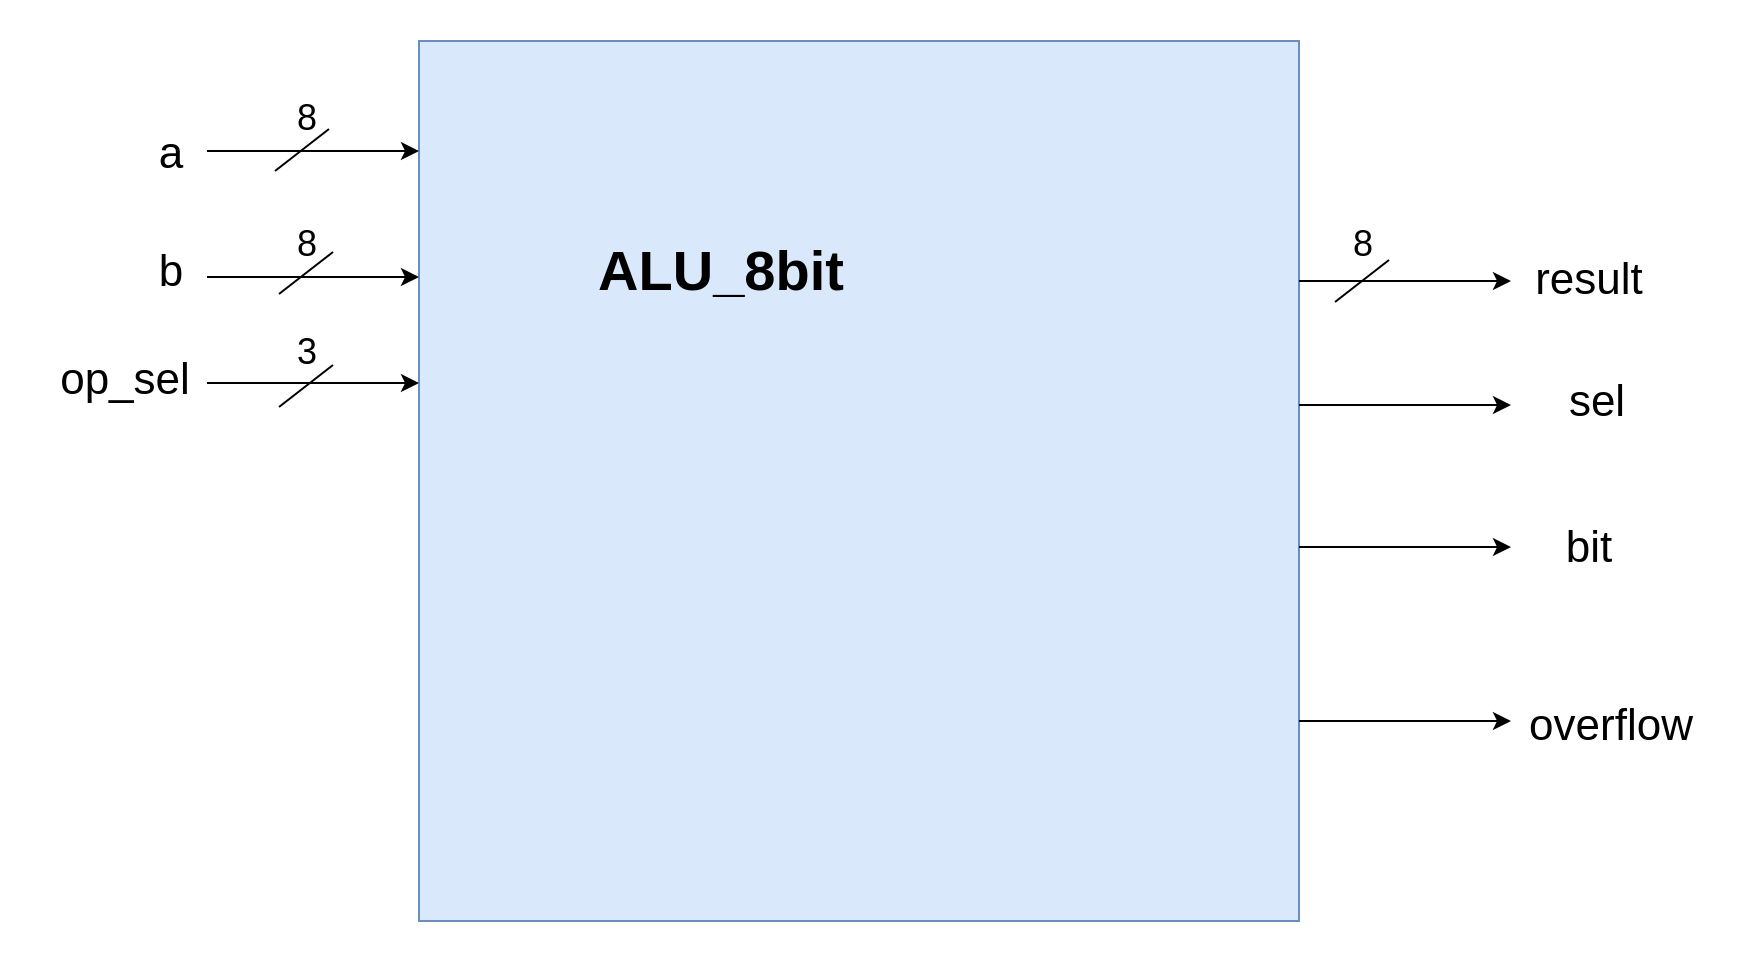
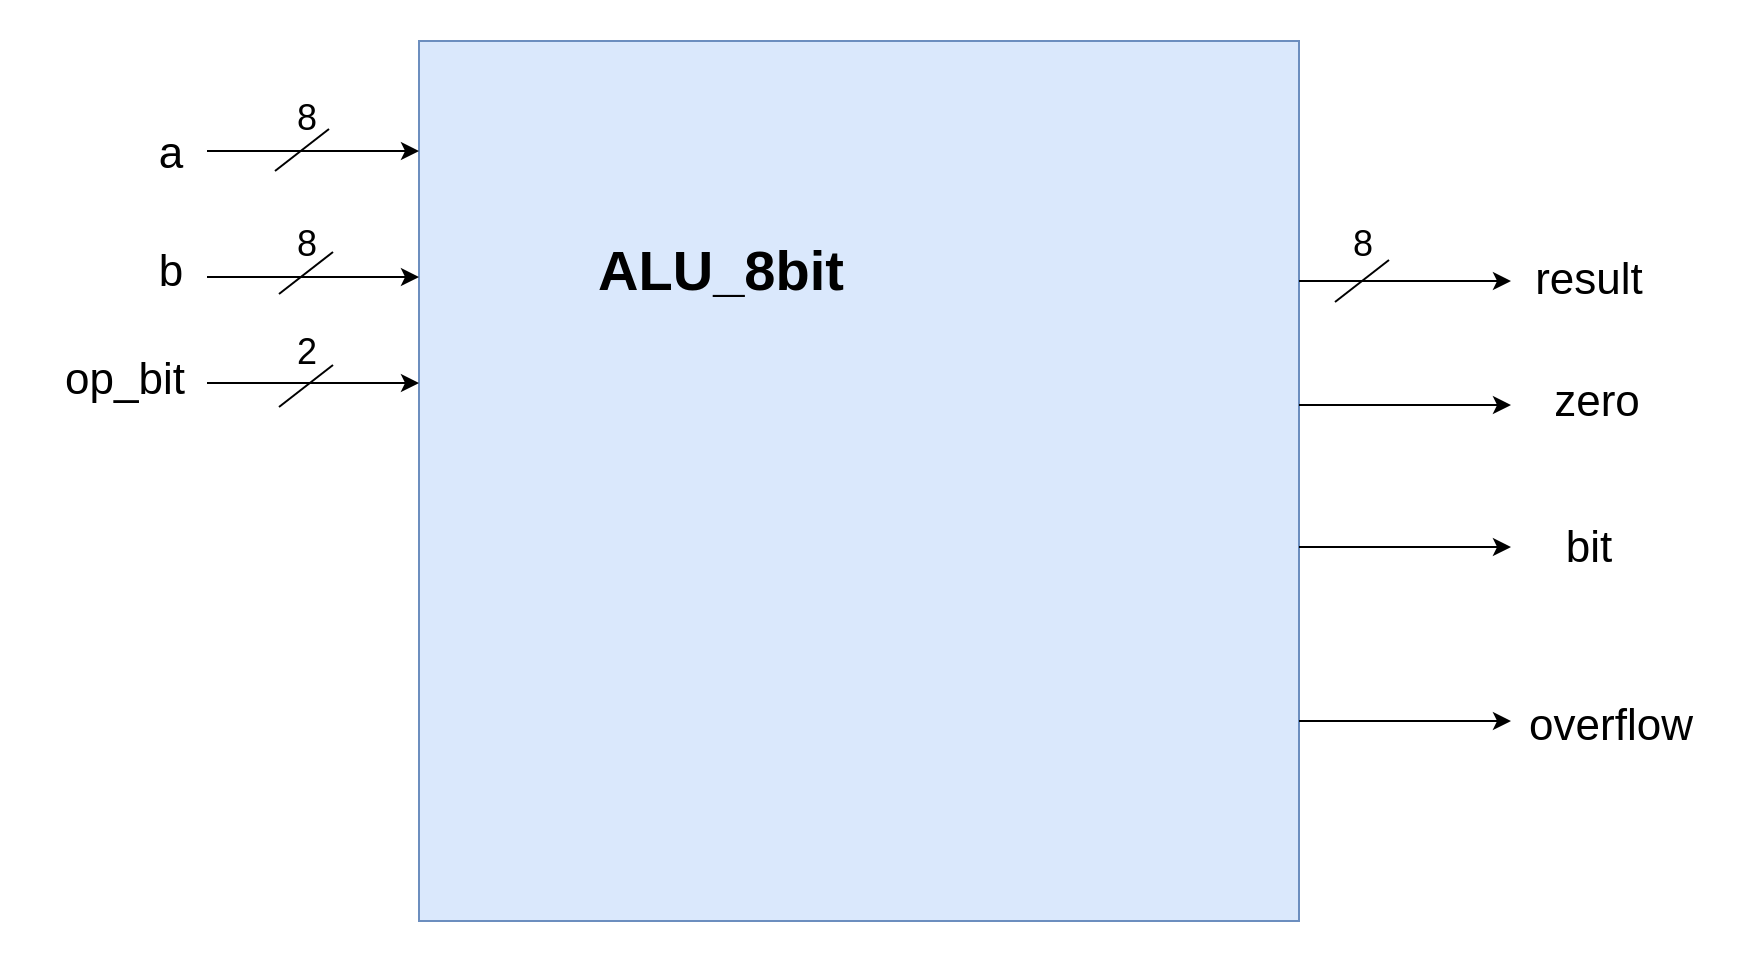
(308, 353) -> (308, 353)
(126, 381) -> (126, 381)
(1598, 403) -> (1598, 403)
